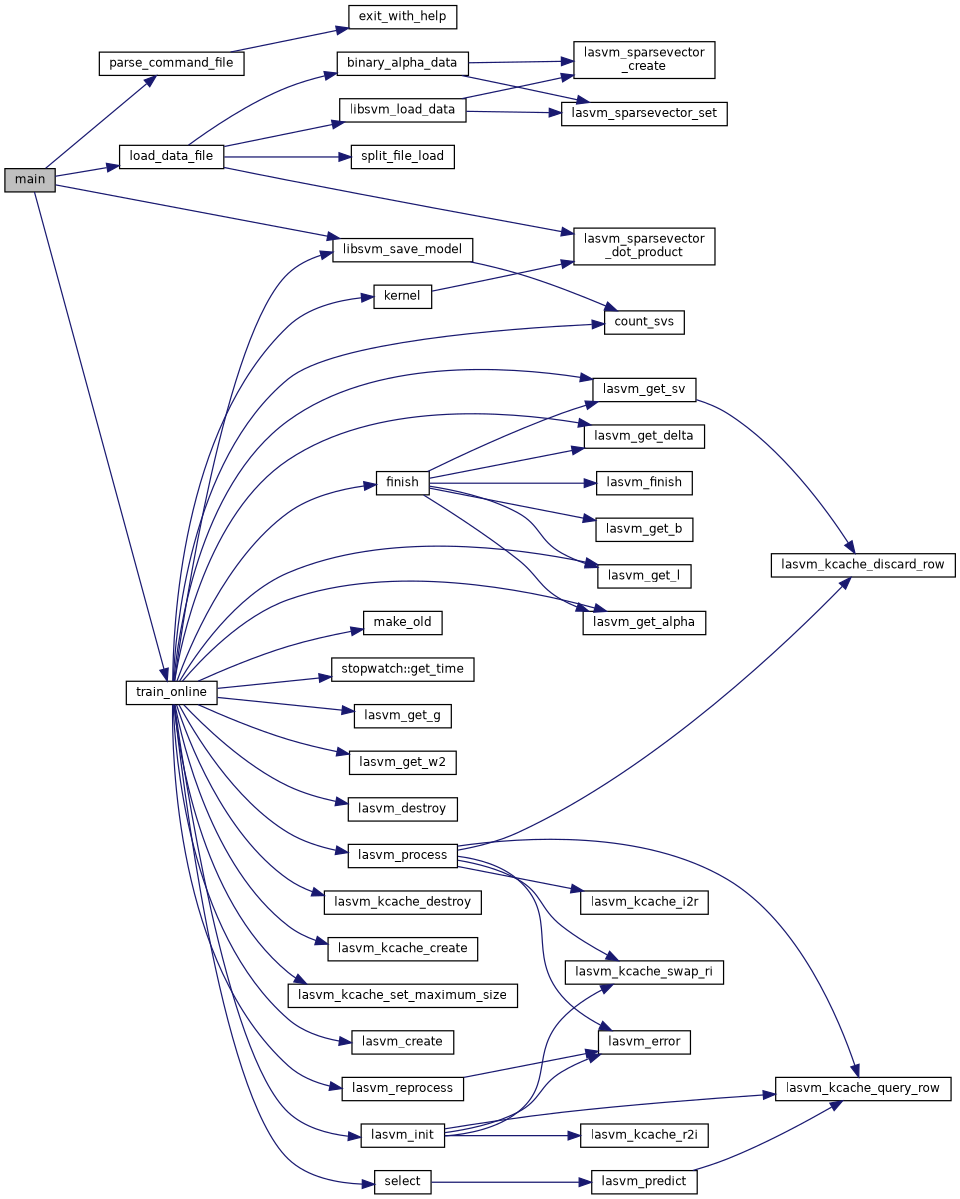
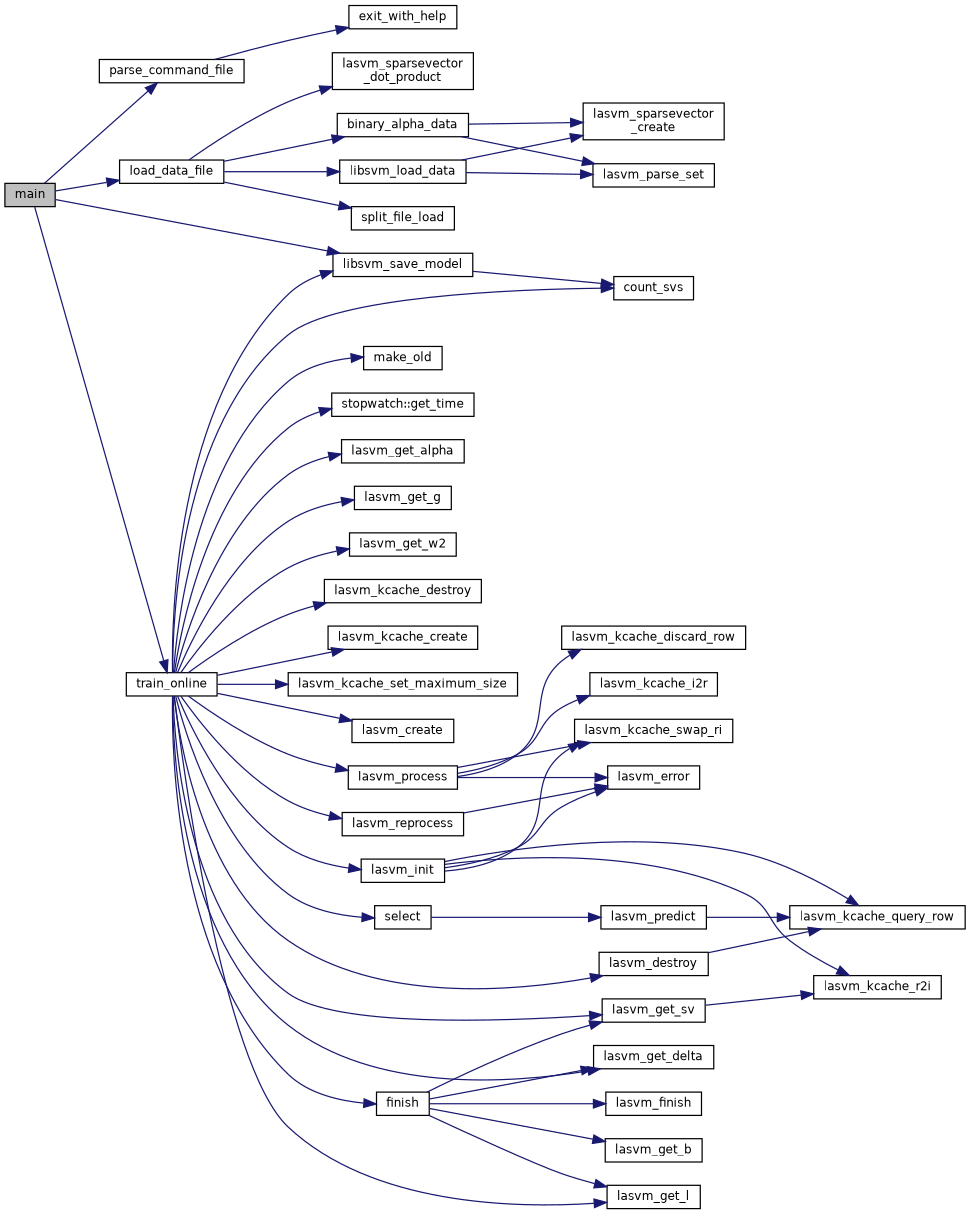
(644, 114) -> (654, 175)
(403, 297) -> none
(783, 460) -> (753, 1000)
(491, 540) -> none
(706, 869) -> (759, 942)
